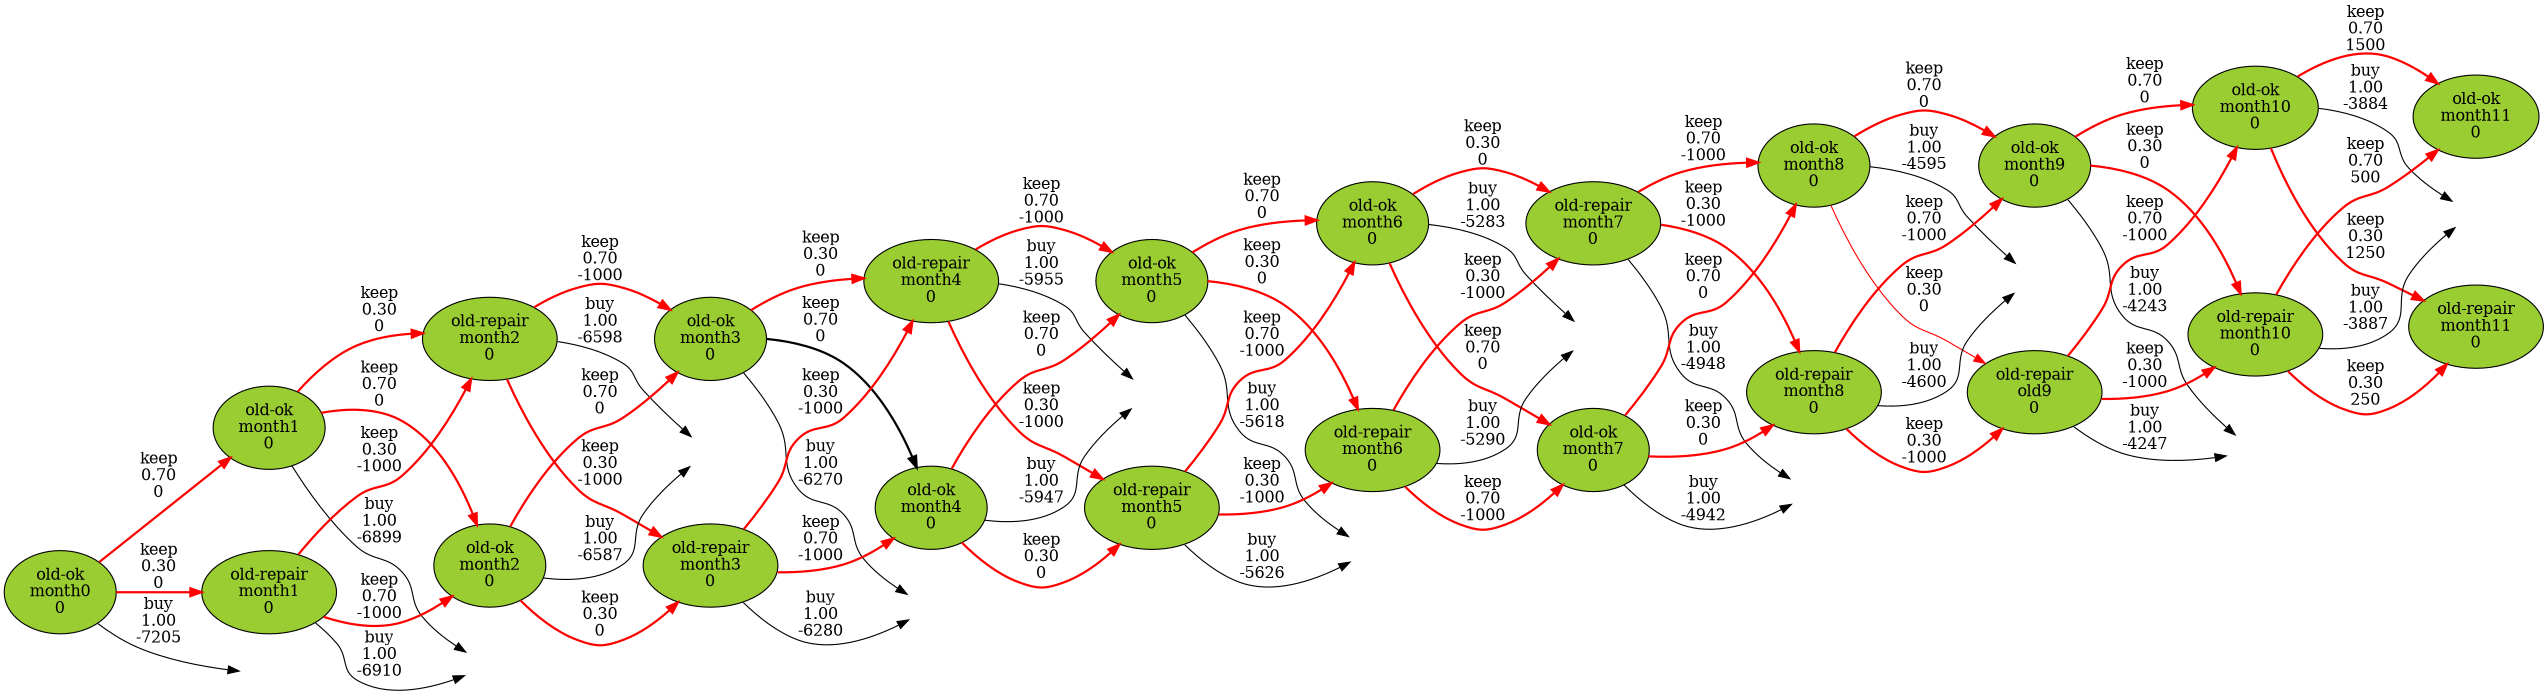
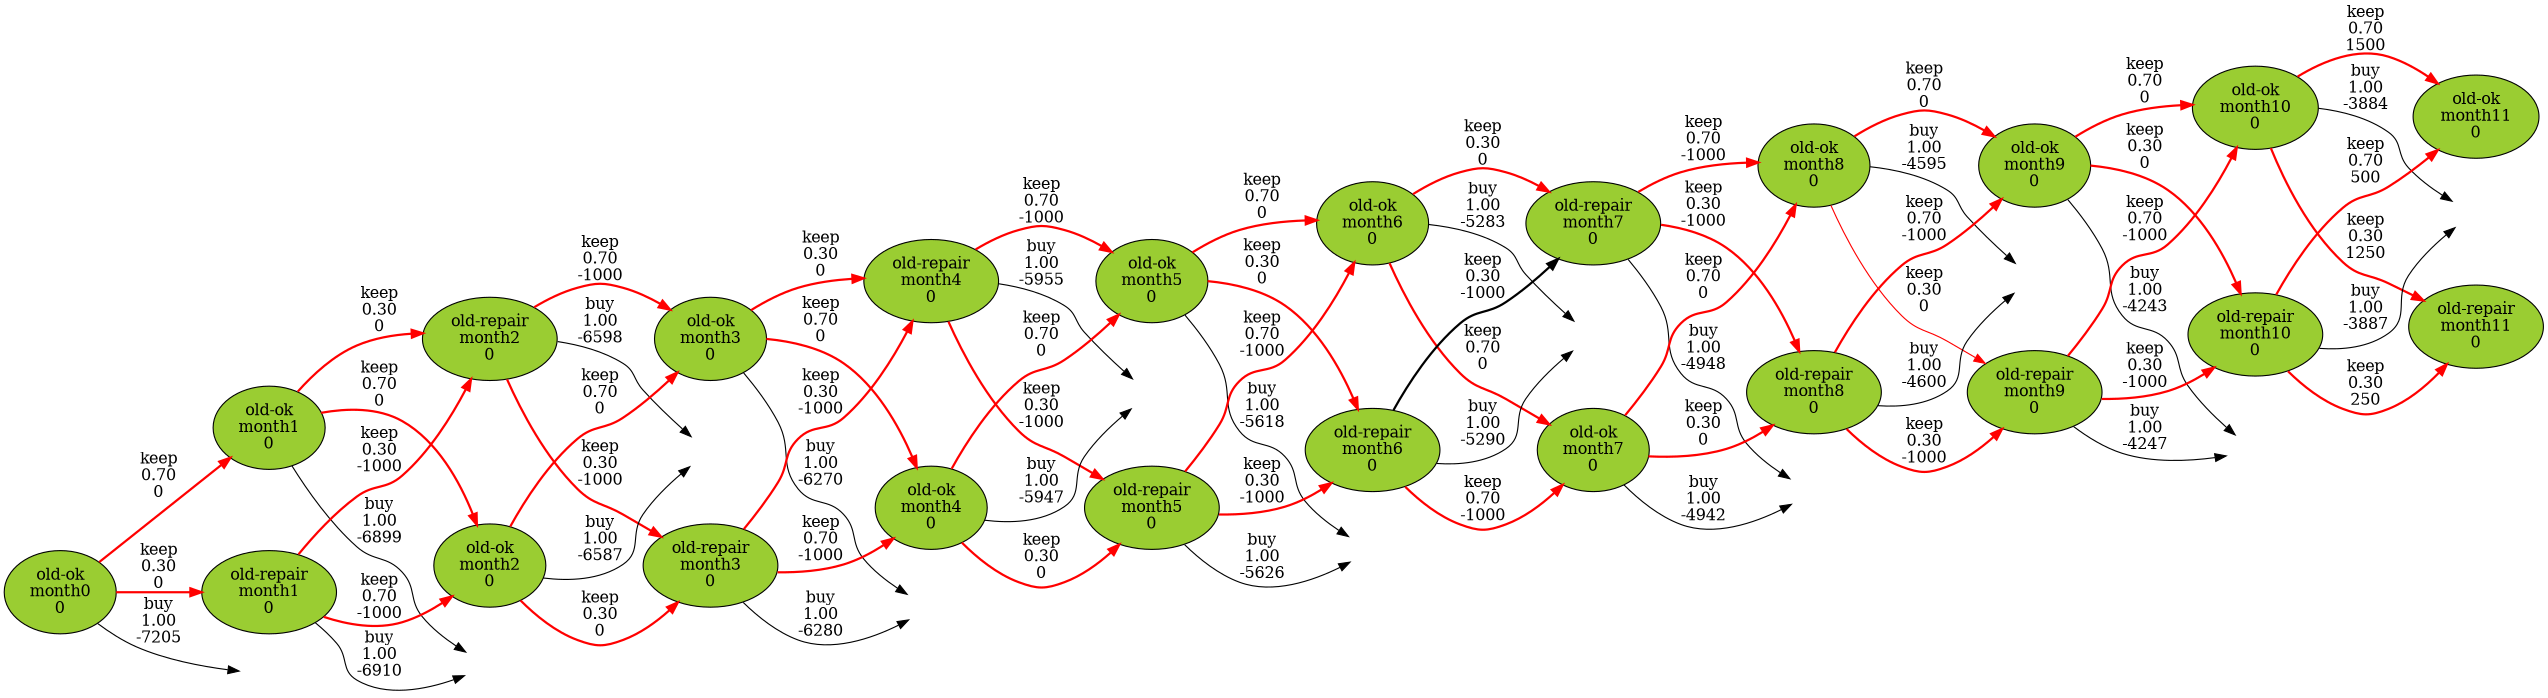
(1459, 324) -> (1459, 324)
(857, 375) -> (857, 375)
(2035, 392) -> (2035, 392)
